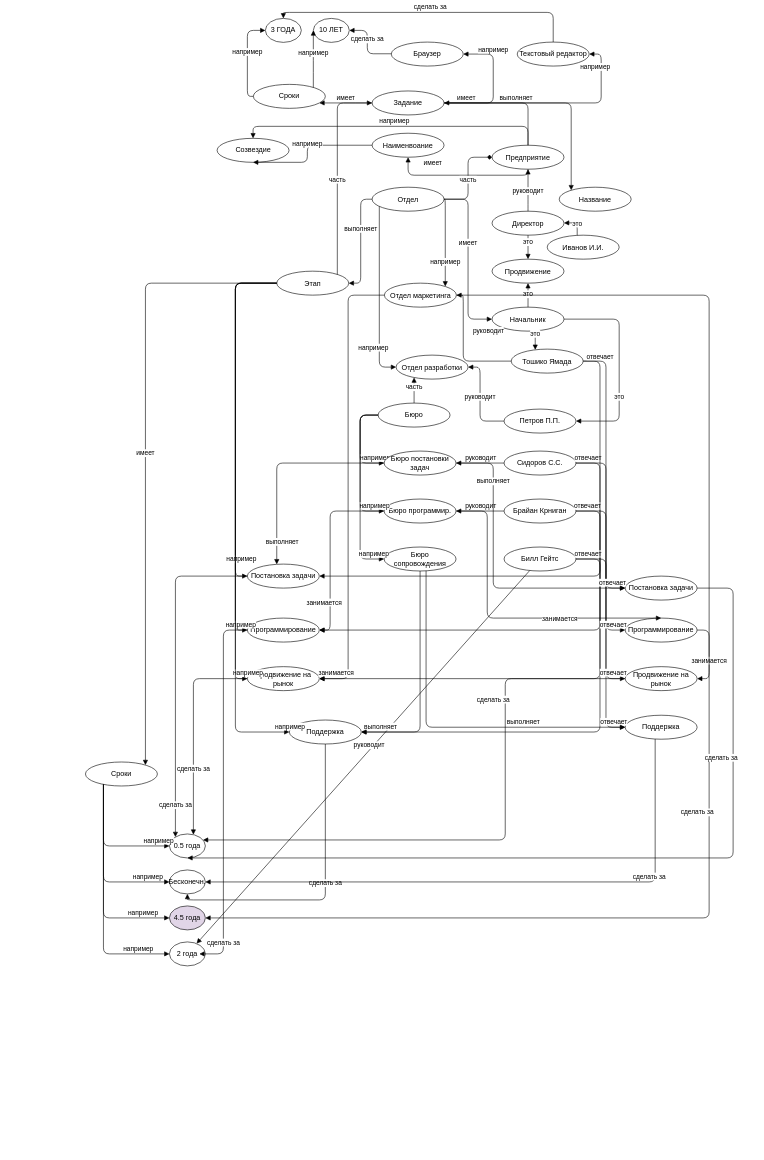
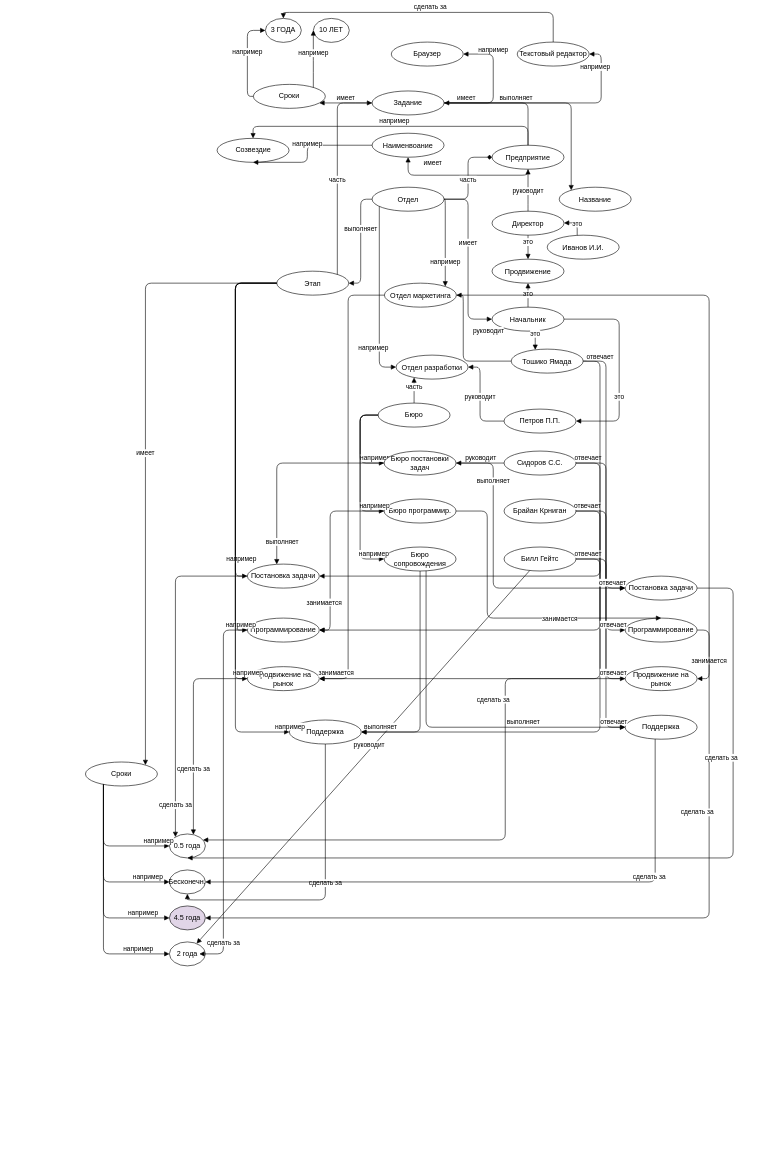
(368, 38) -> none
(496, 511) -> none
